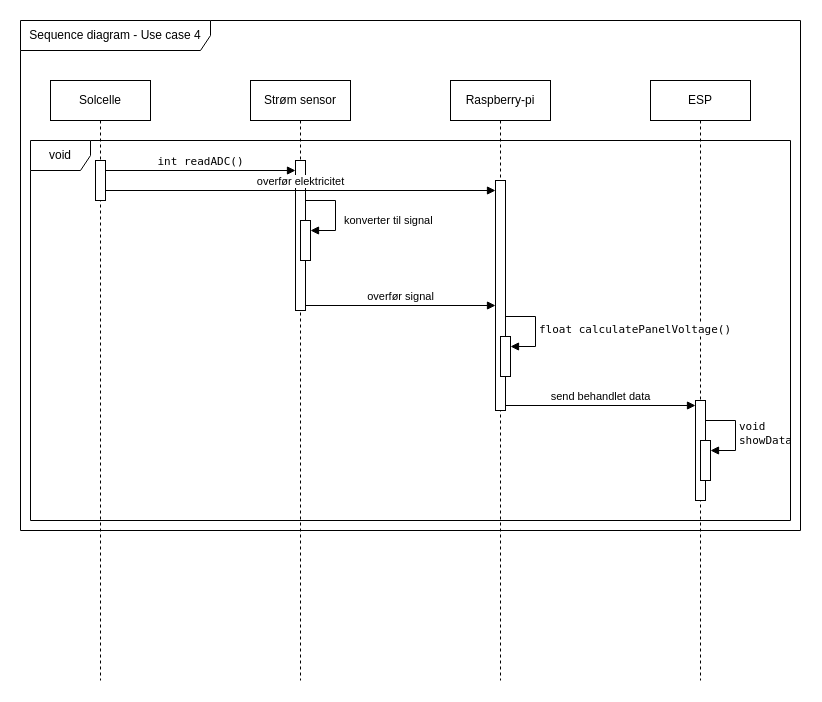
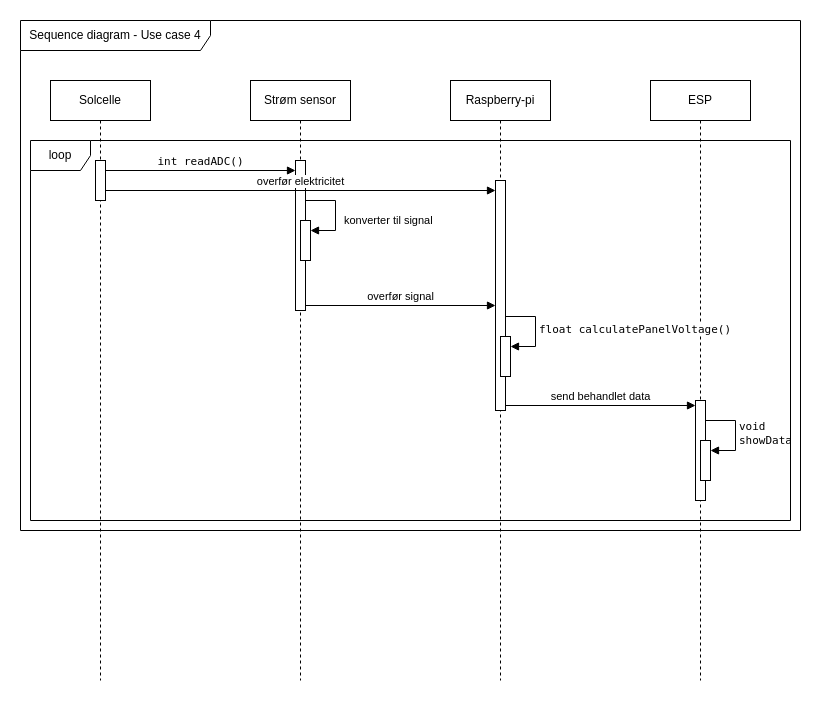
(61, 156) -> (61, 156)
